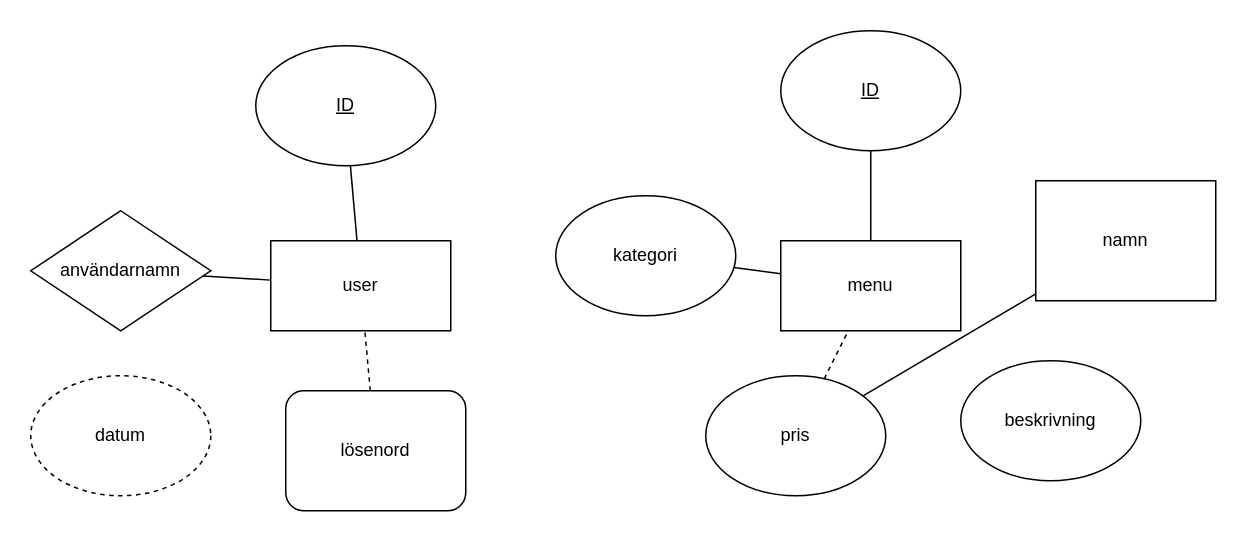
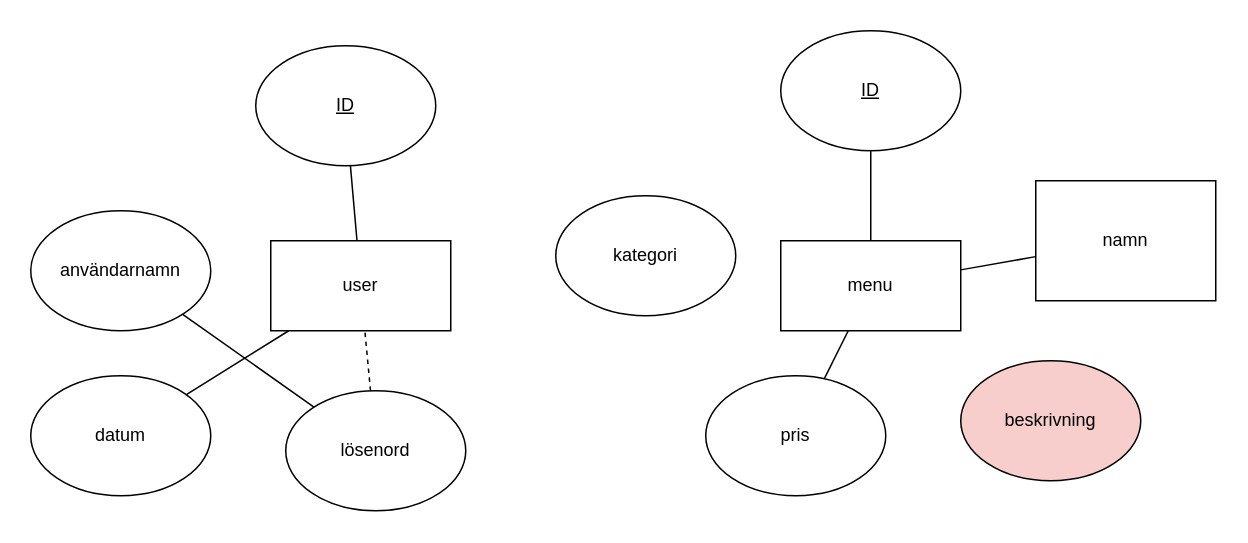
(121, 271) -> (121, 271)
(757, 271) -> none
(236, 278) -> (248, 361)
(949, 345) -> (998, 263)
(837, 353) -> (837, 353)
none -> (238, 363)
(1051, 421) -> (1051, 421)
(121, 436) -> (121, 436)
(376, 451) -> (376, 451)
